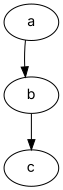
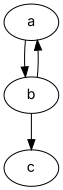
none -> (38, 64)
